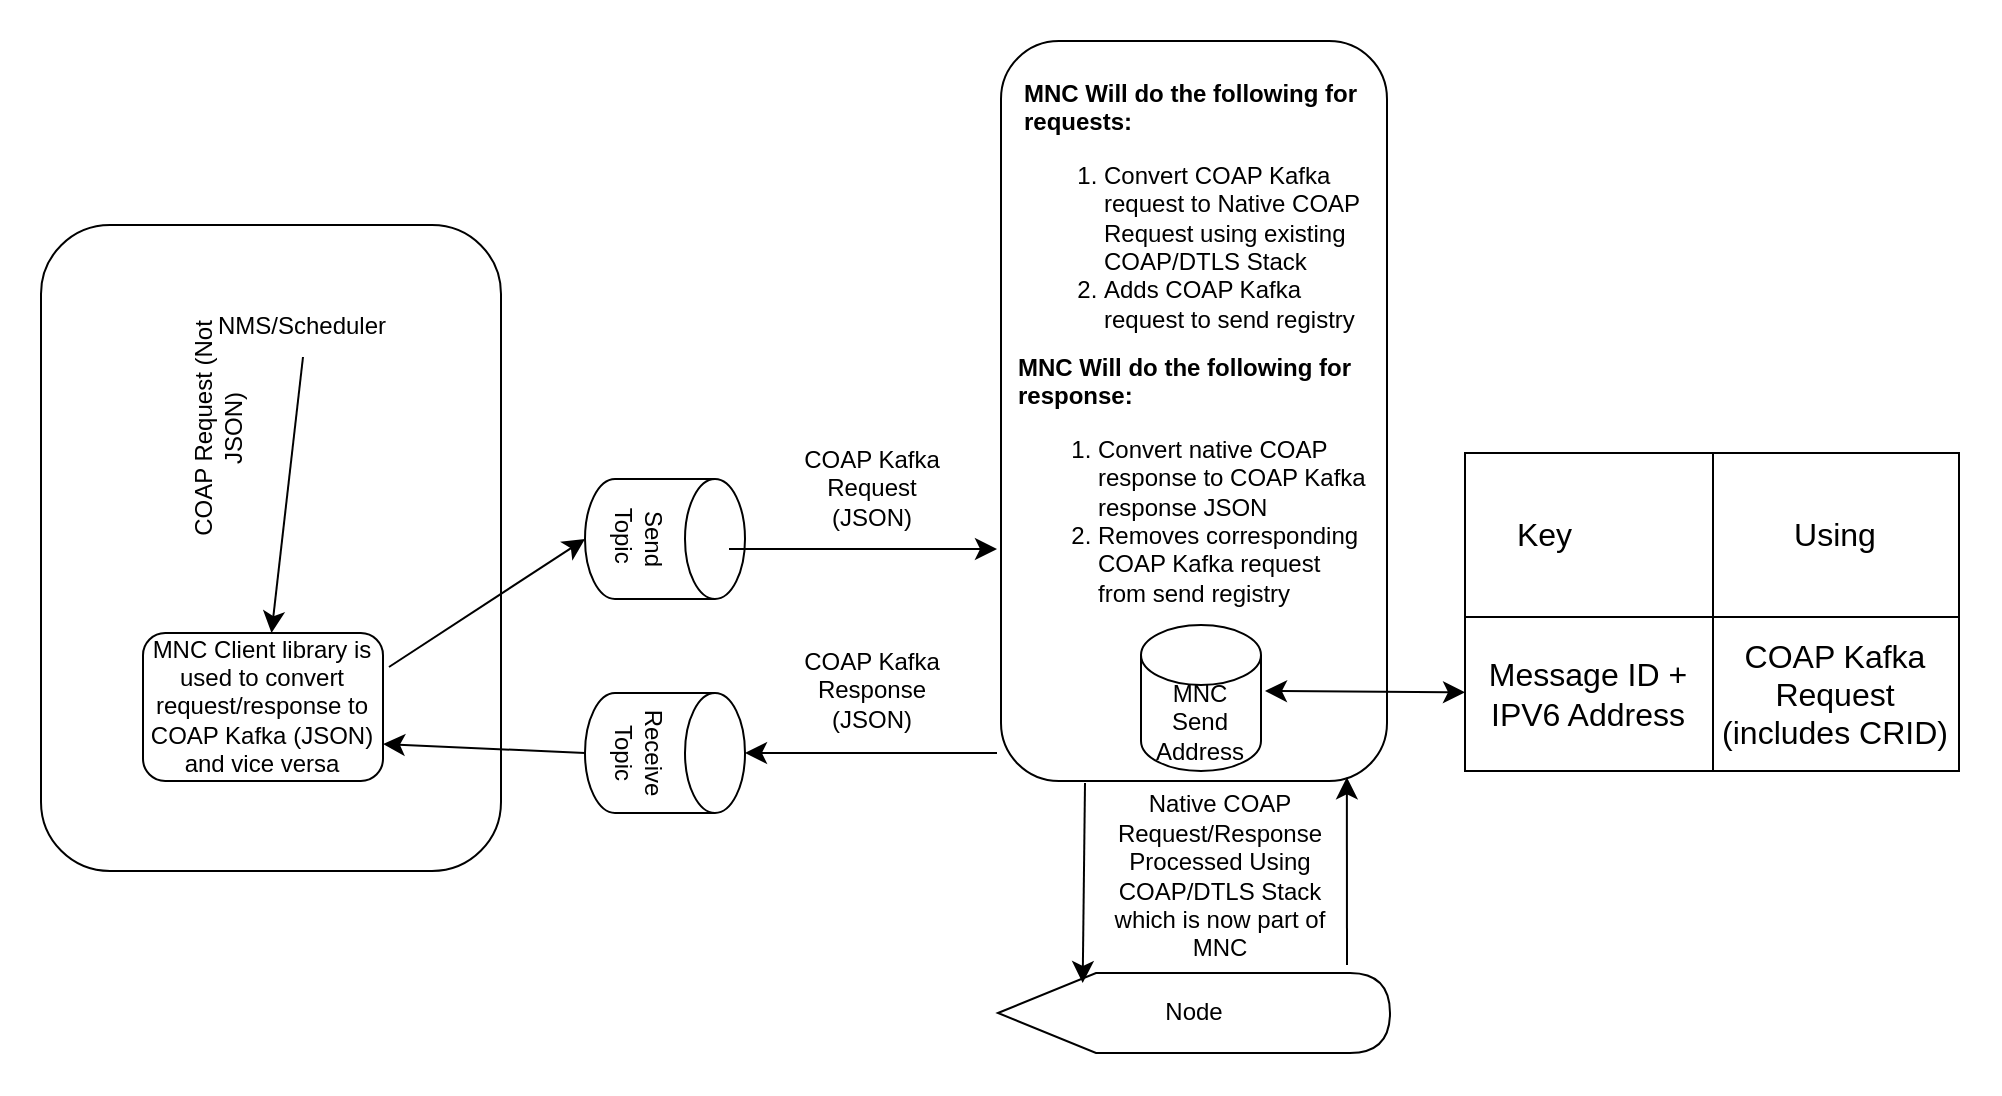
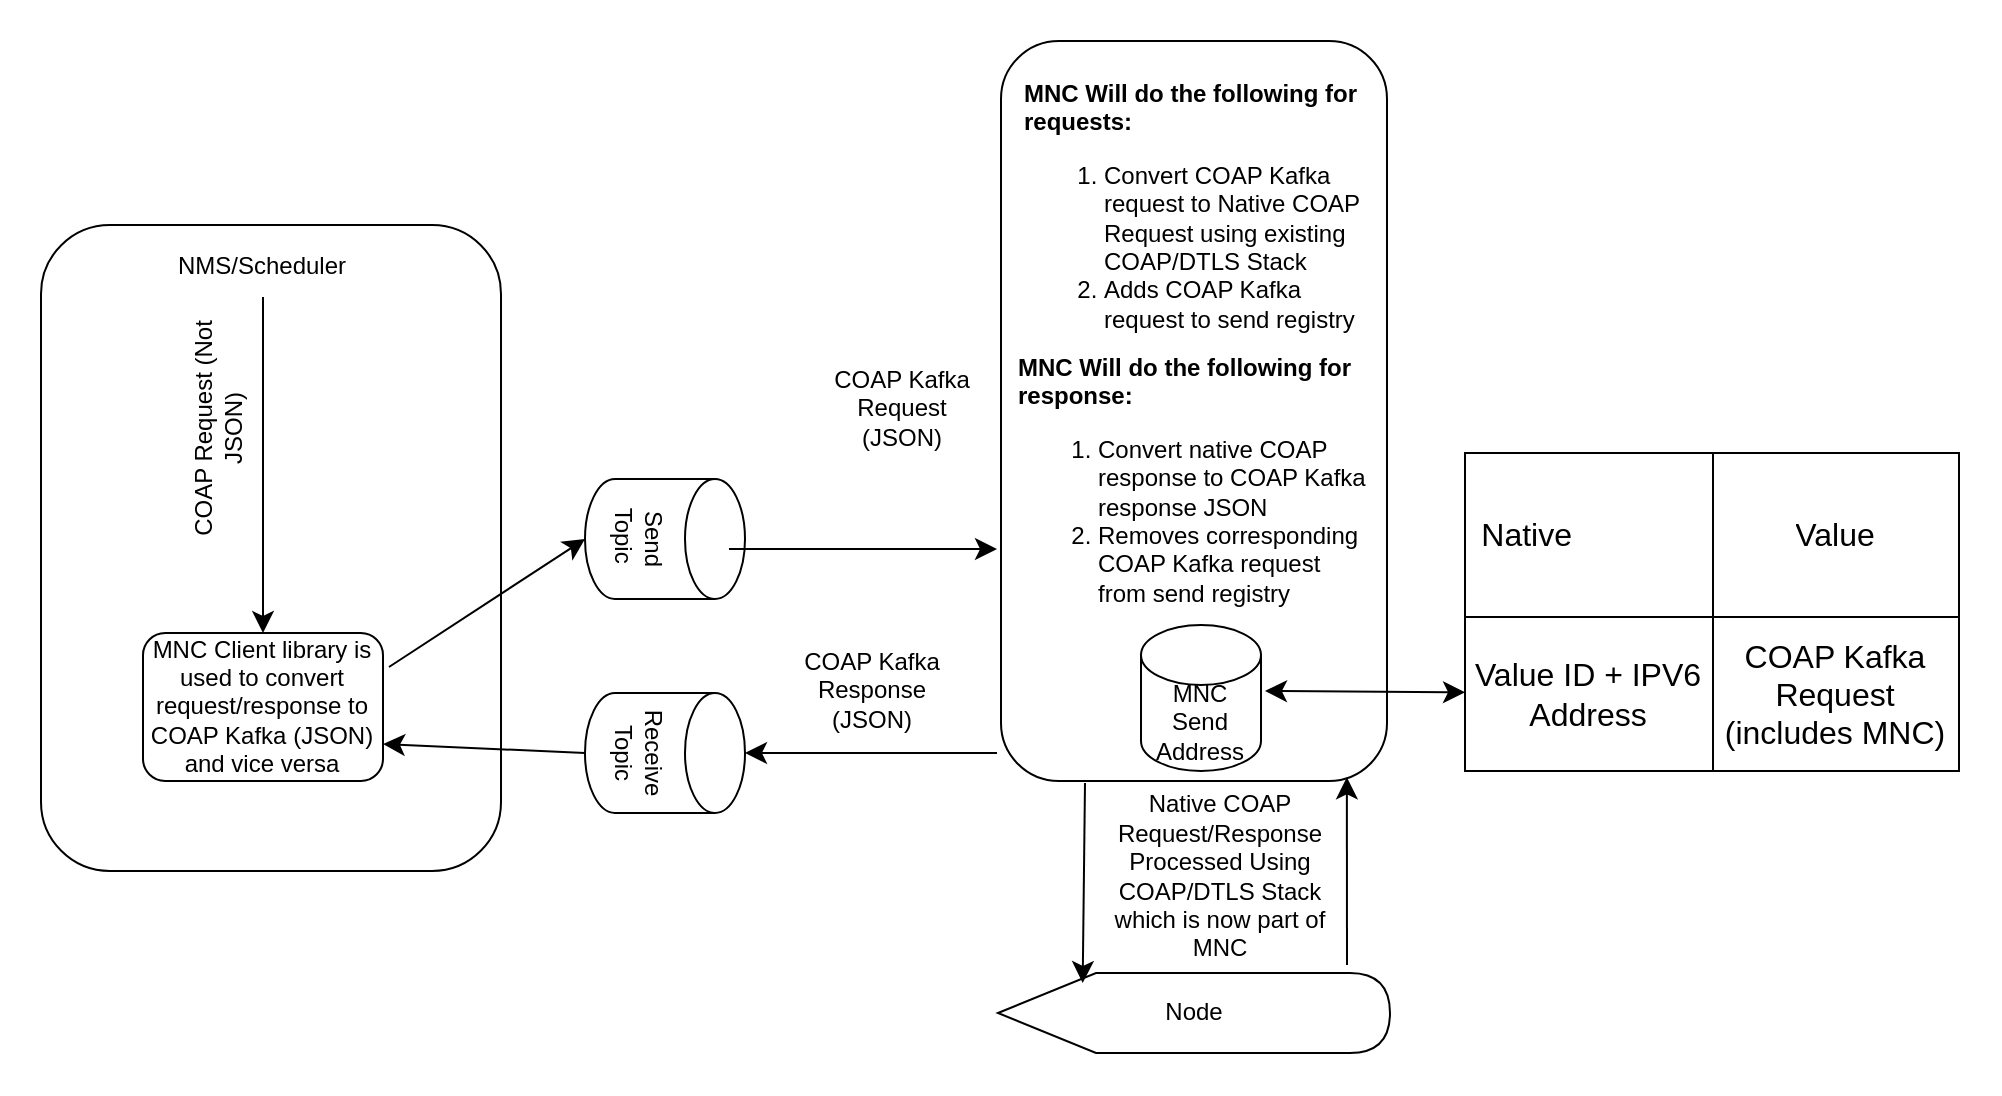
(303, 327) -> (263, 267)
(873, 488) -> (903, 408)
(1589, 535) -> (1589, 535)
(1836, 535) -> (1836, 535)
(1589, 695) -> (1589, 695)
(1836, 695) -> (1836, 695)
